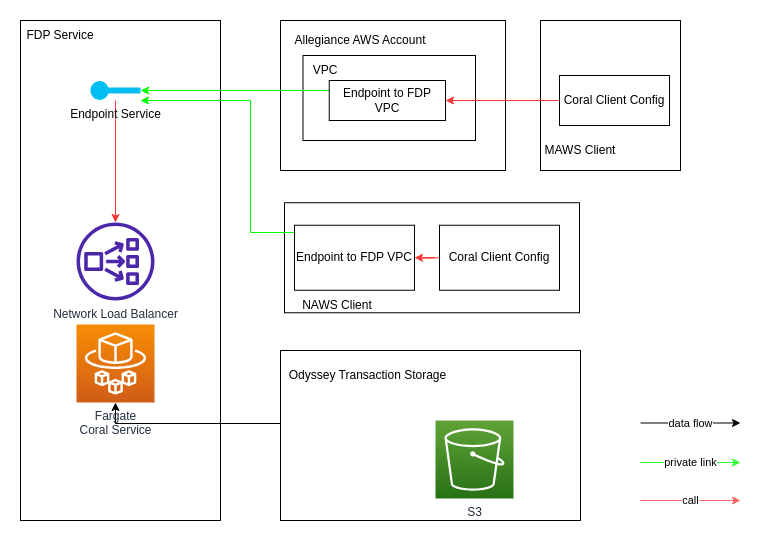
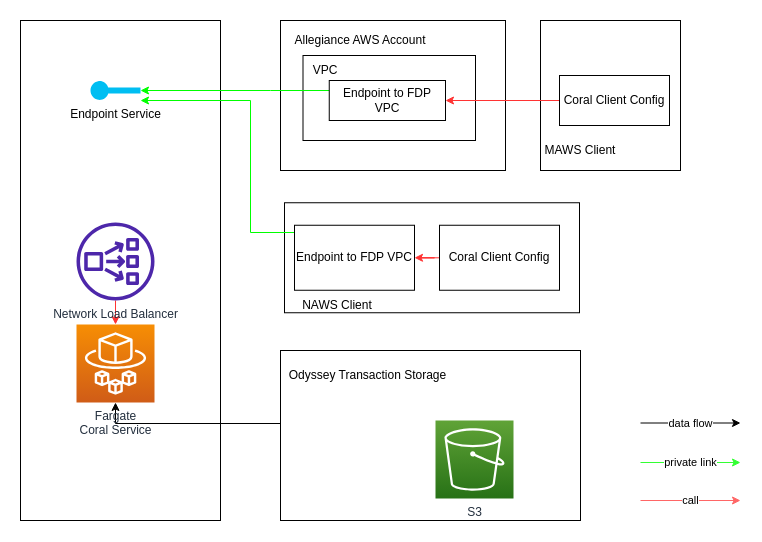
(61, 36) -> none
(116, 158) -> none
none -> (116, 317)
